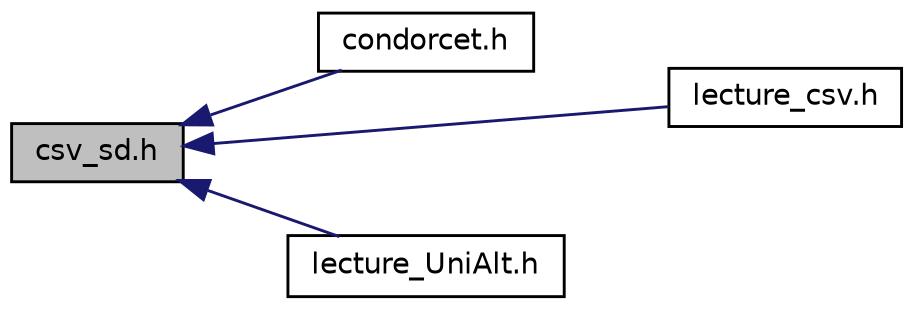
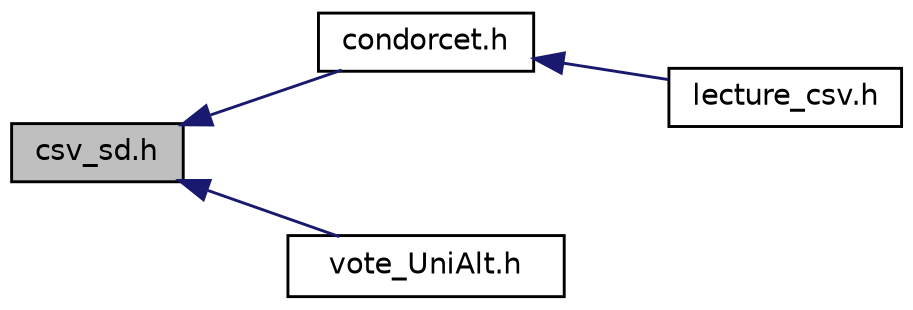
(441, 125) -> (616, 71)
(426, 266) -> (426, 266)
